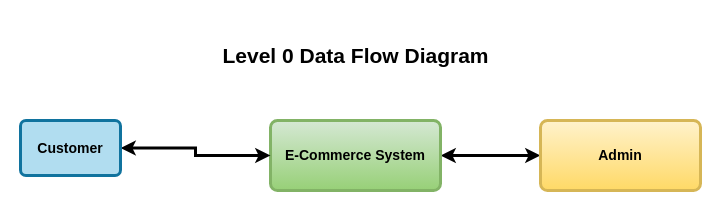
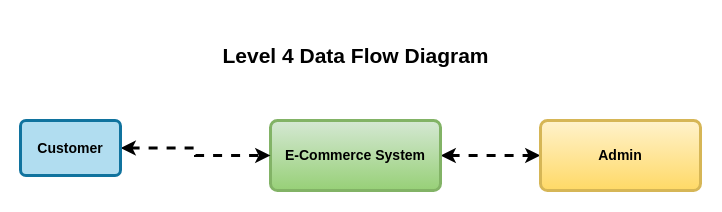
(356, 56) -> (356, 56)
(196, 156) -> (196, 156)
(488, 156) -> (488, 156)
